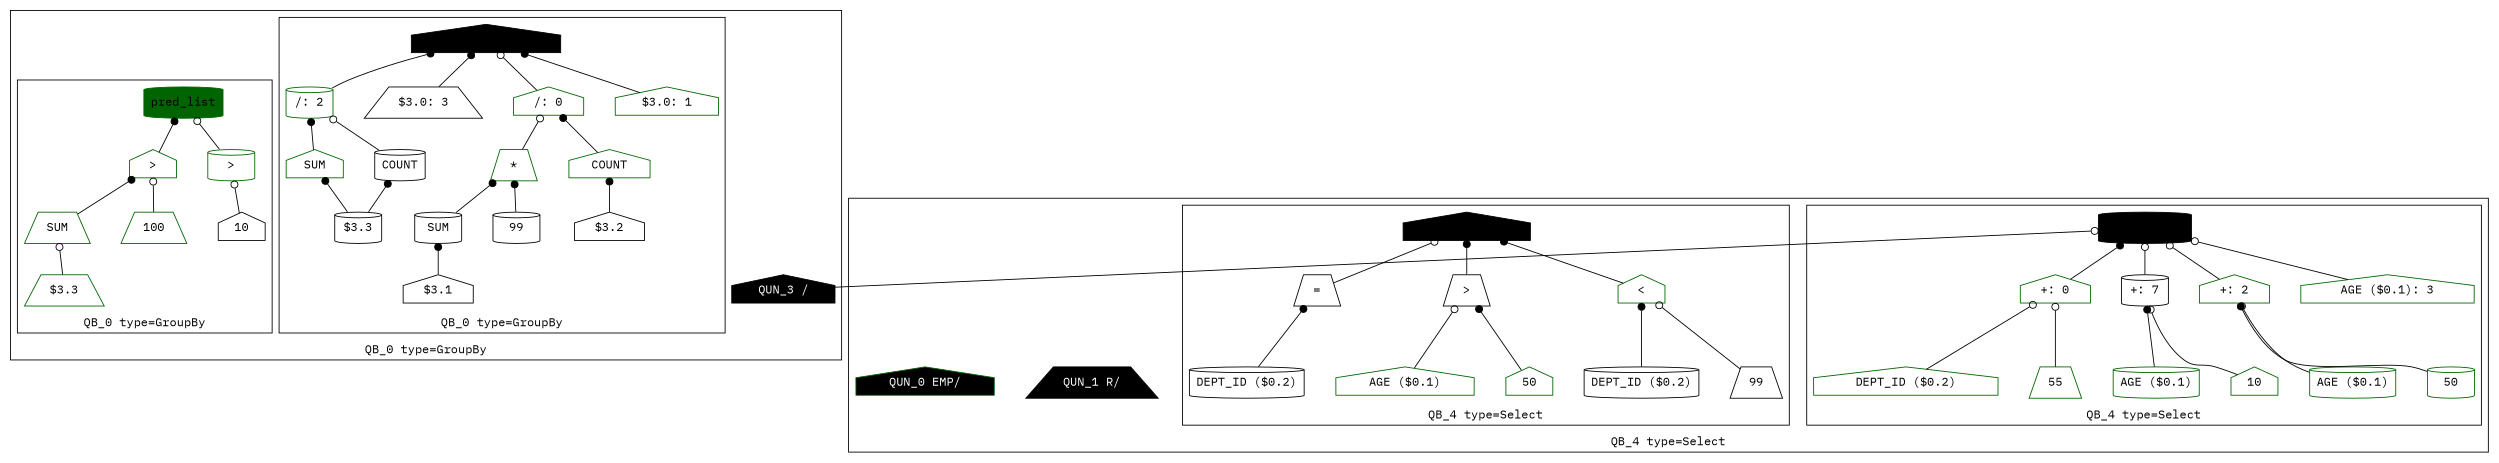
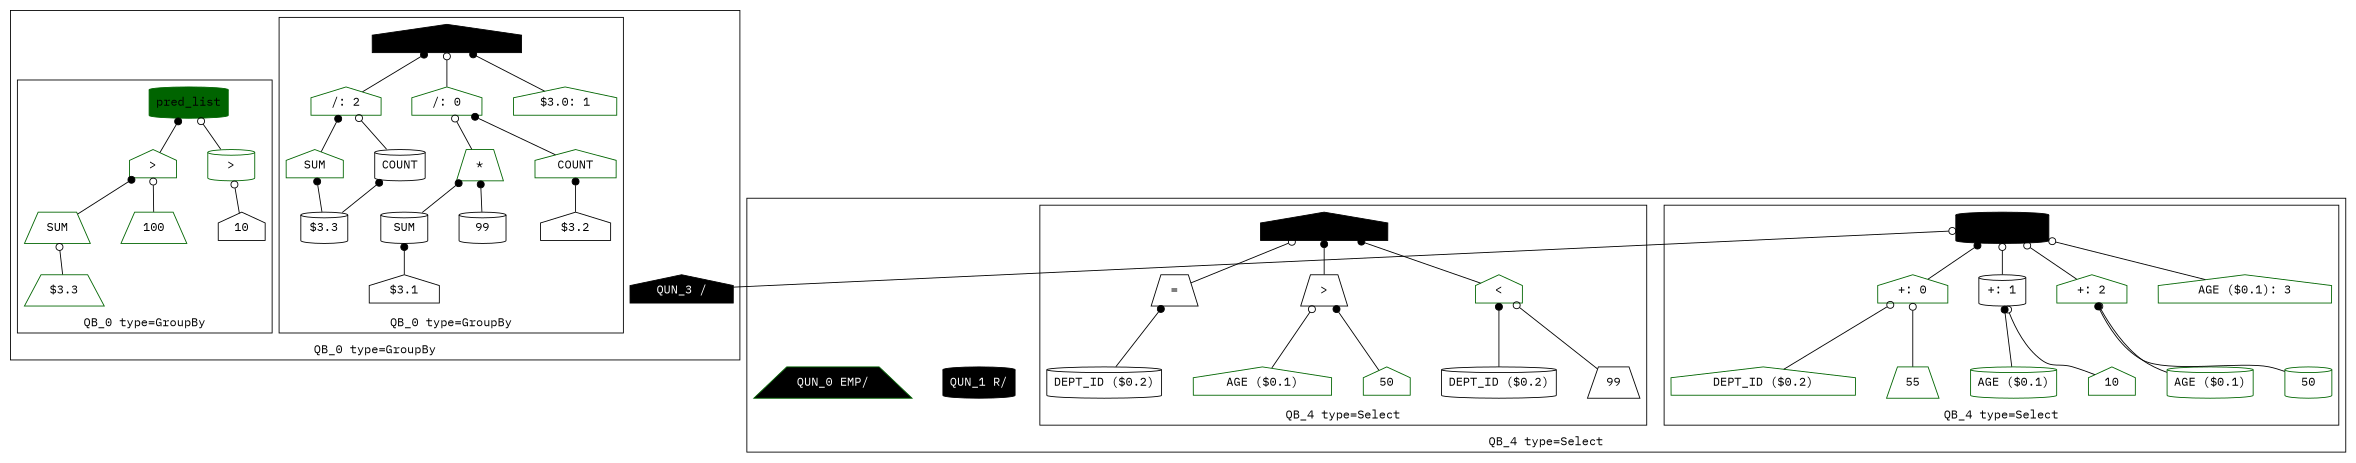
(310, 103) -> (346, 103)
(423, 103) -> none
(2145, 290) -> (2002, 290)
(925, 383) -> (833, 383)
(1092, 383) -> (979, 383)
